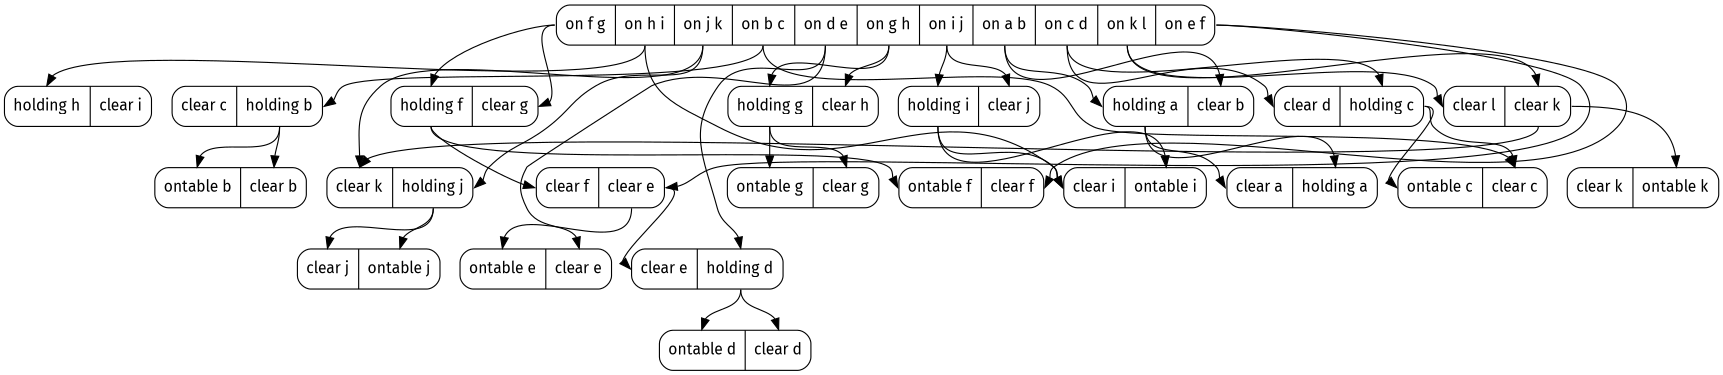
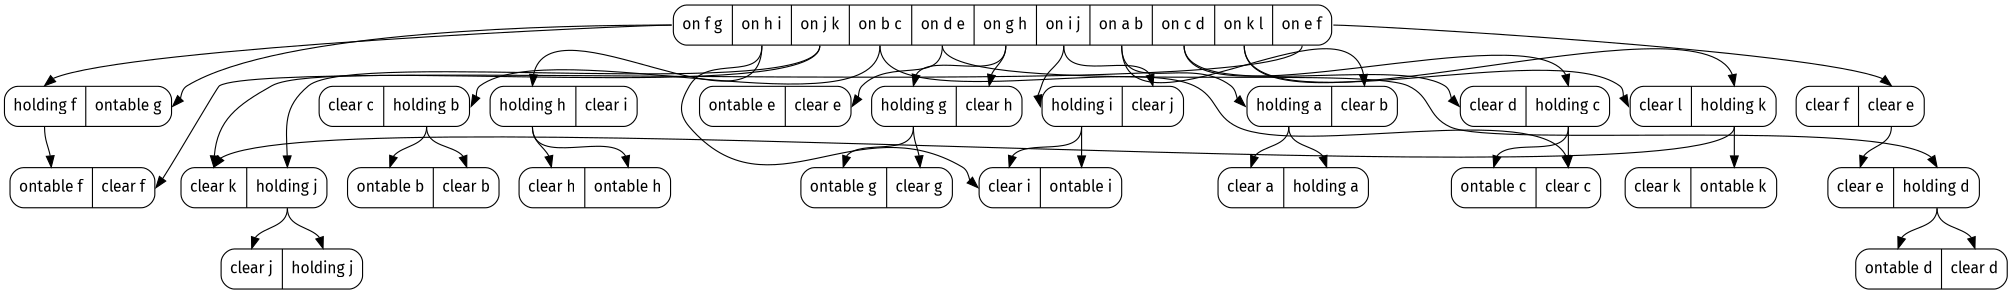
(505, 106) -> (129, 106)
(1538, 106) -> (1734, 106)
(474, 160) -> none
none -> (595, 188)
(580, 230) -> none
(399, 268) -> (322, 268)
